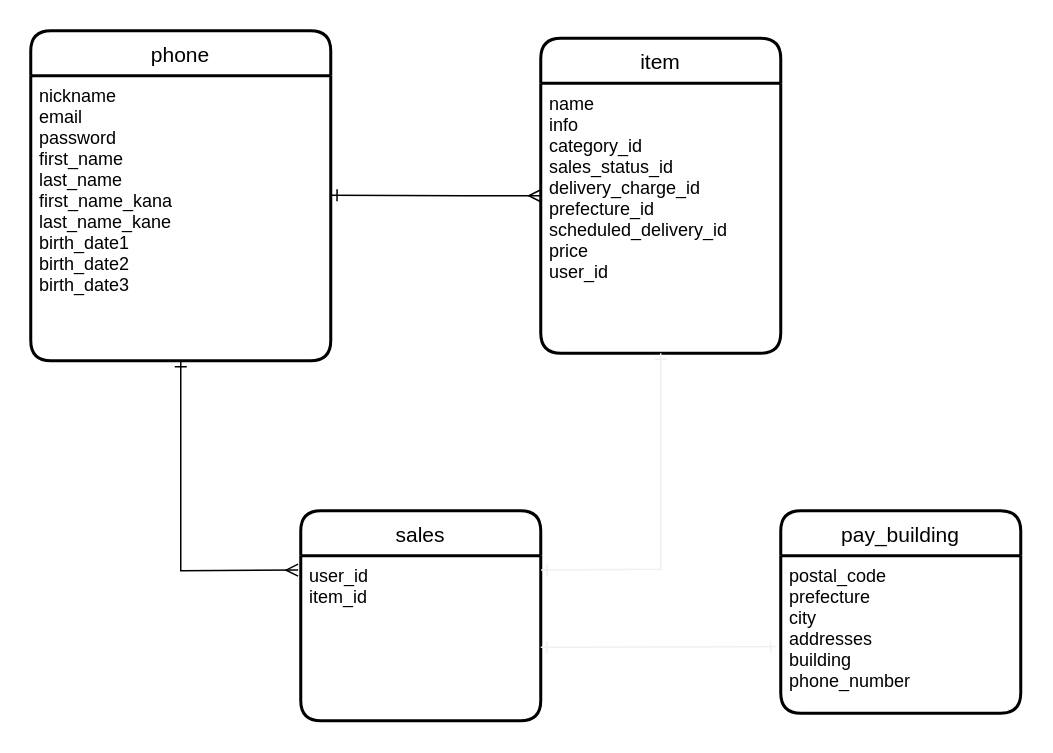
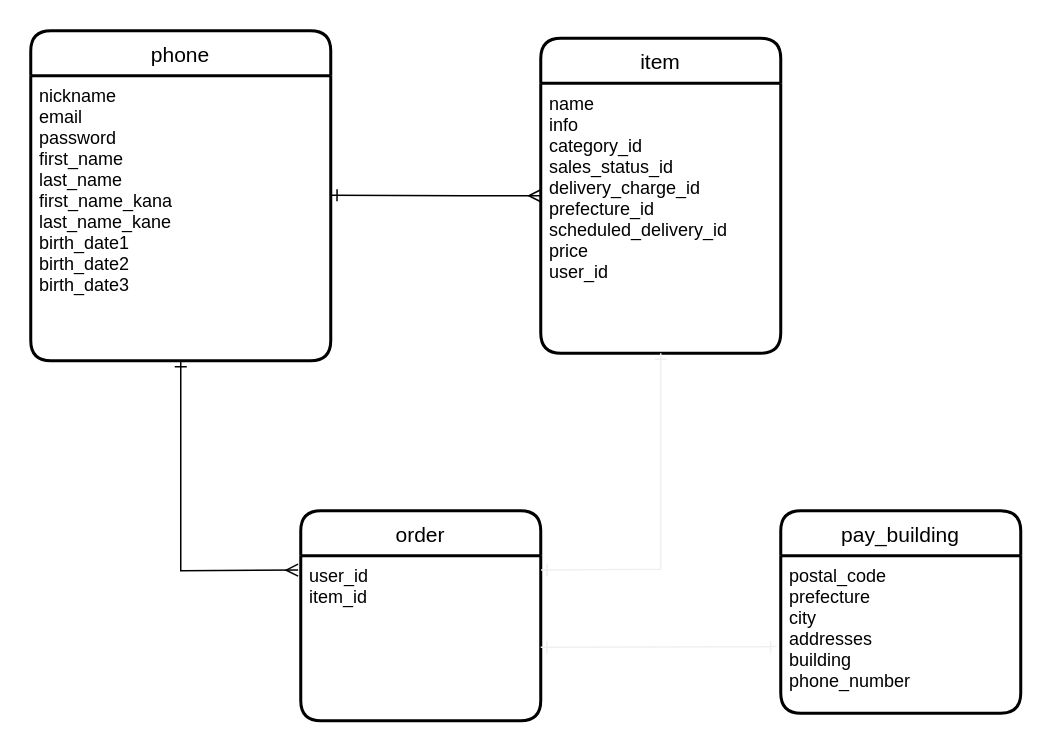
(420, 535) -> (420, 535)
